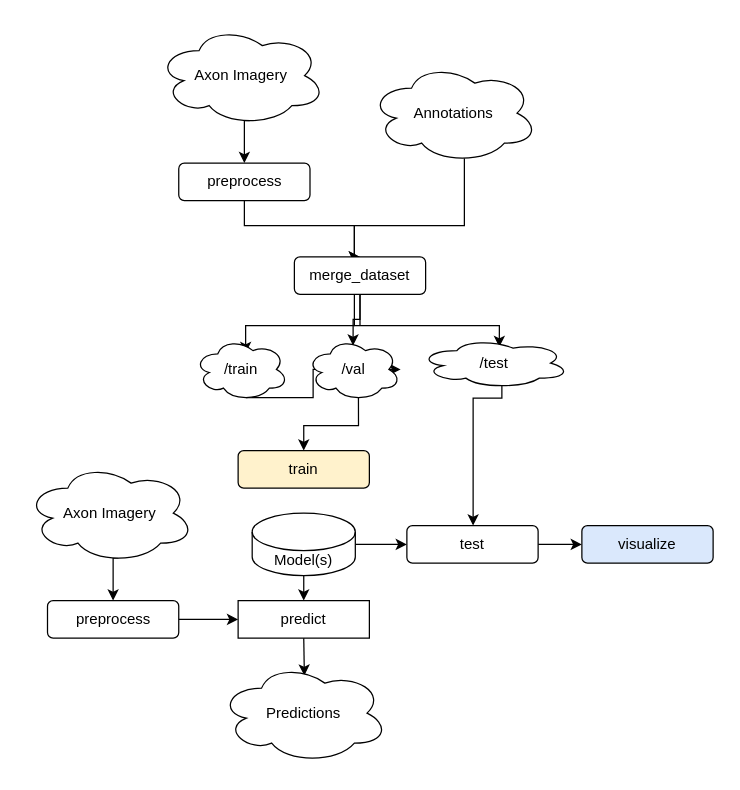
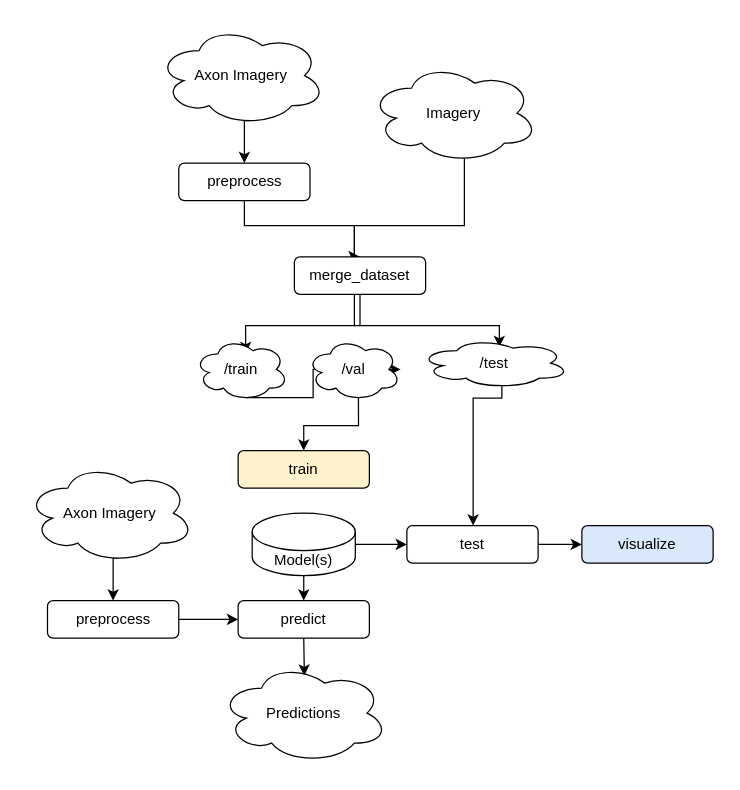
(454, 113) -> (454, 113)
(353, 333) -> none
(304, 619) -> (304, 619)
